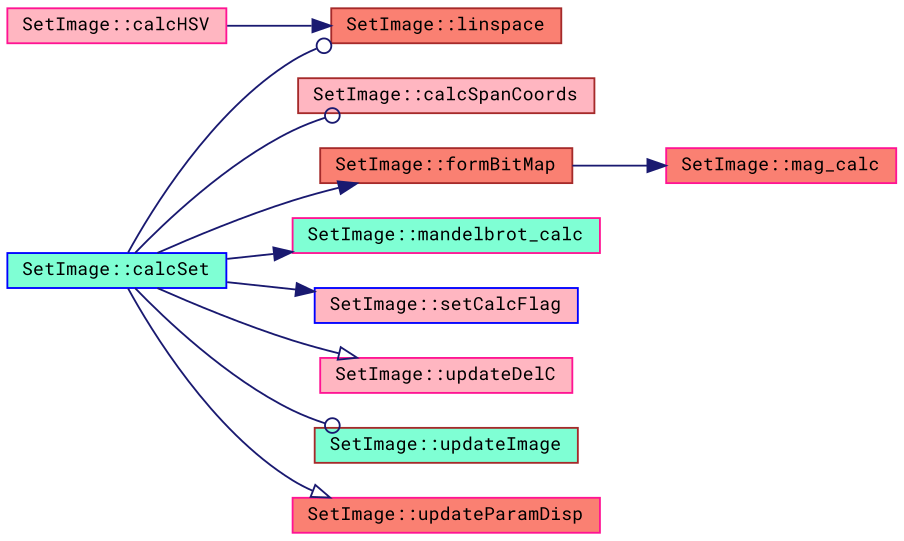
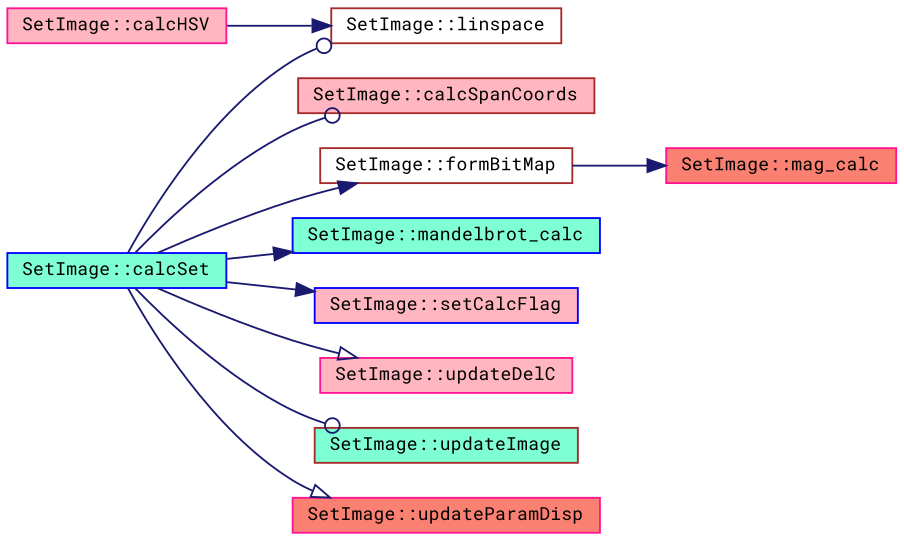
(446, 26) -> (446, 26)
(446, 166) -> (446, 166)
(446, 236) -> (446, 236)
